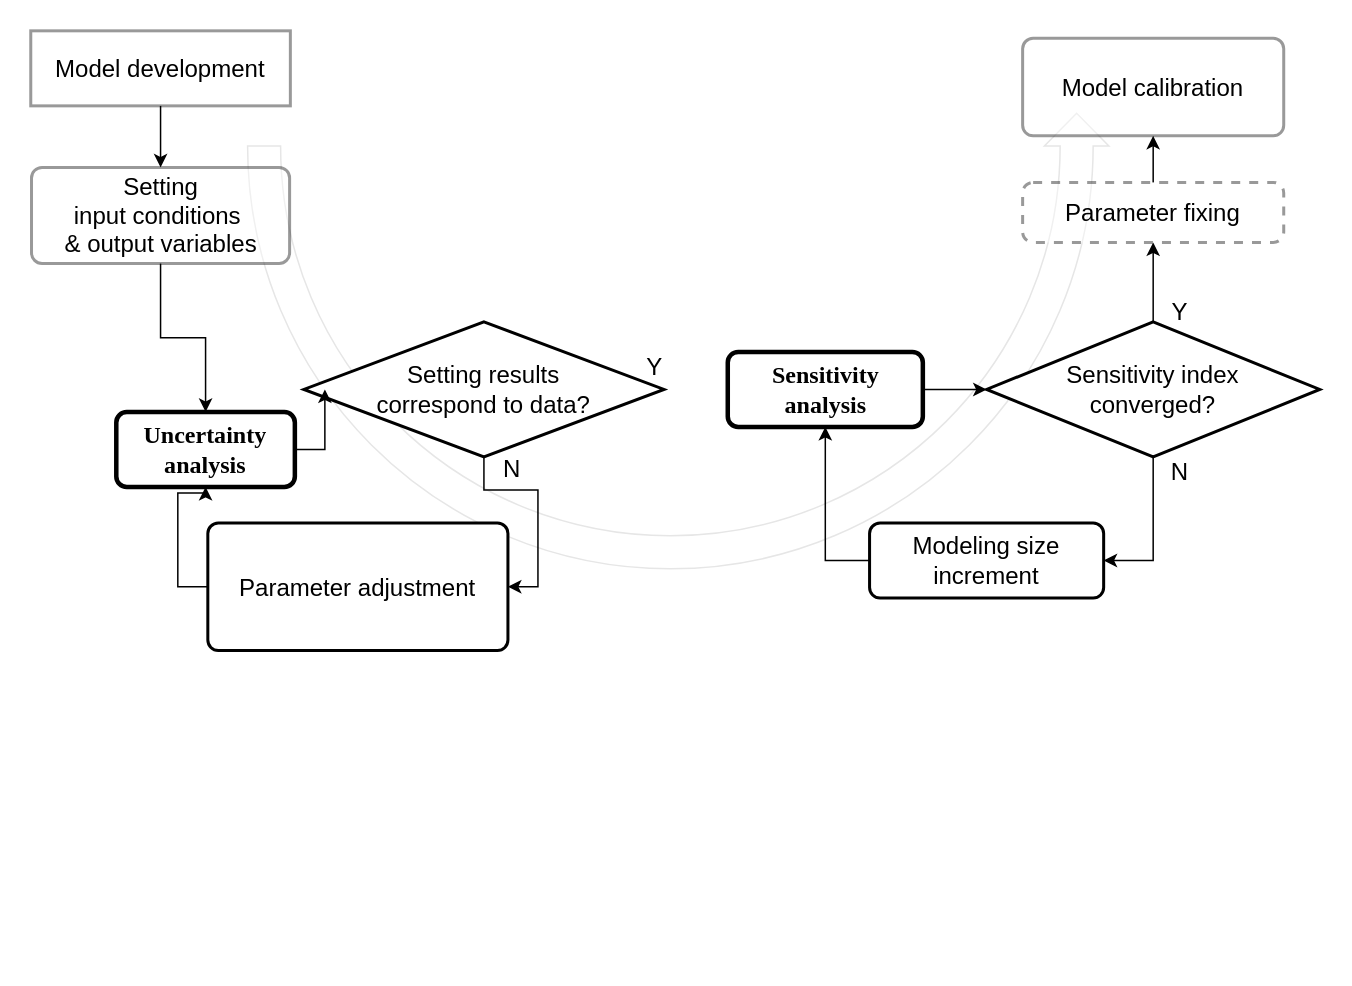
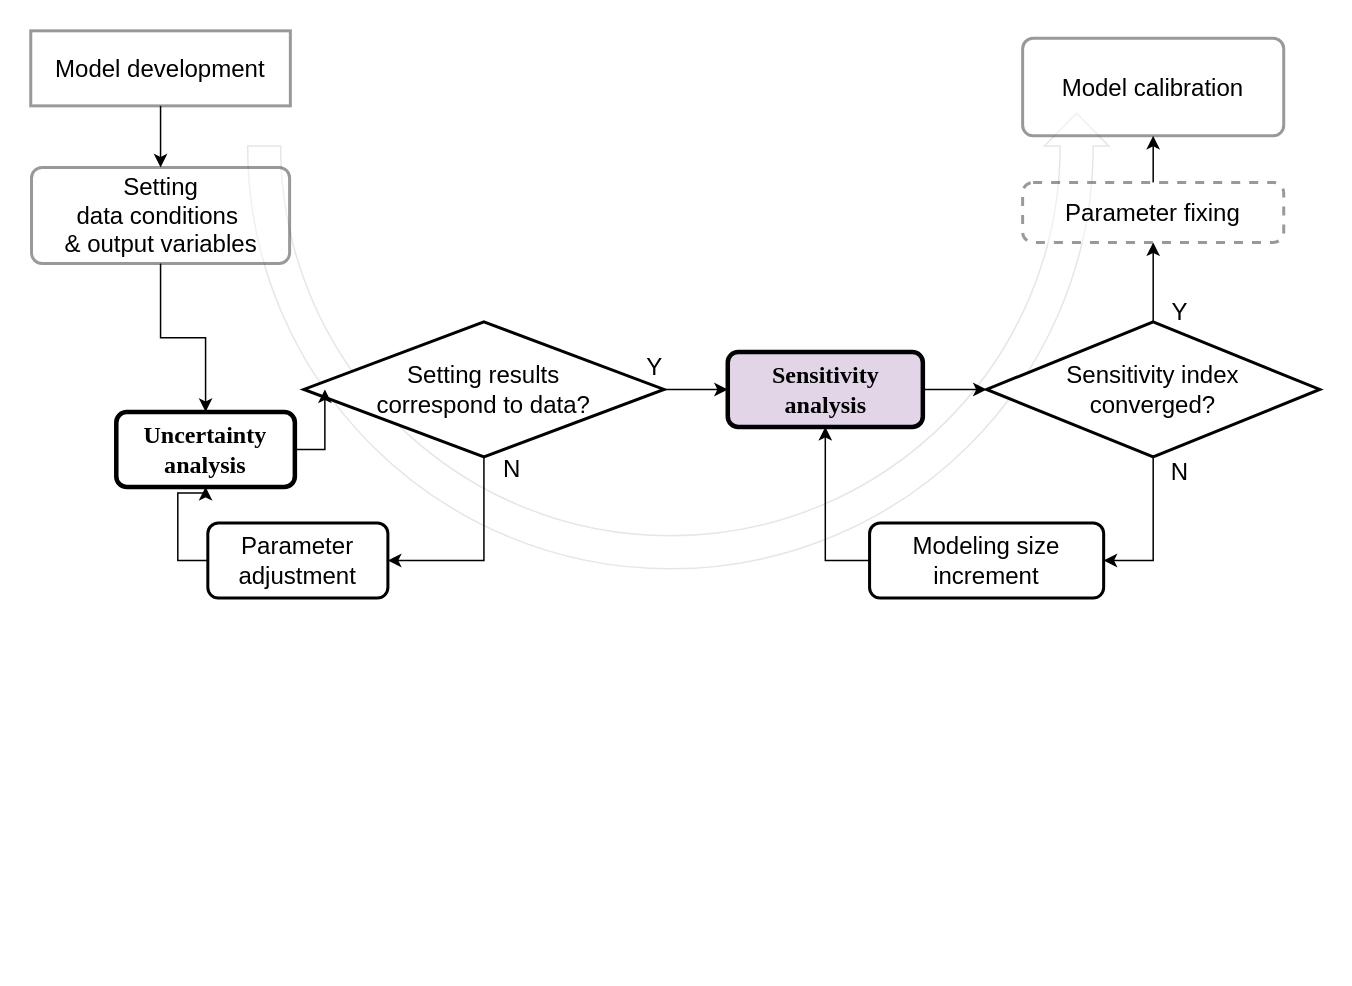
(161, 215) -> (161, 215)
none -> (692, 389)
(825, 389) -> (825, 389)
(358, 587) -> (298, 560)
